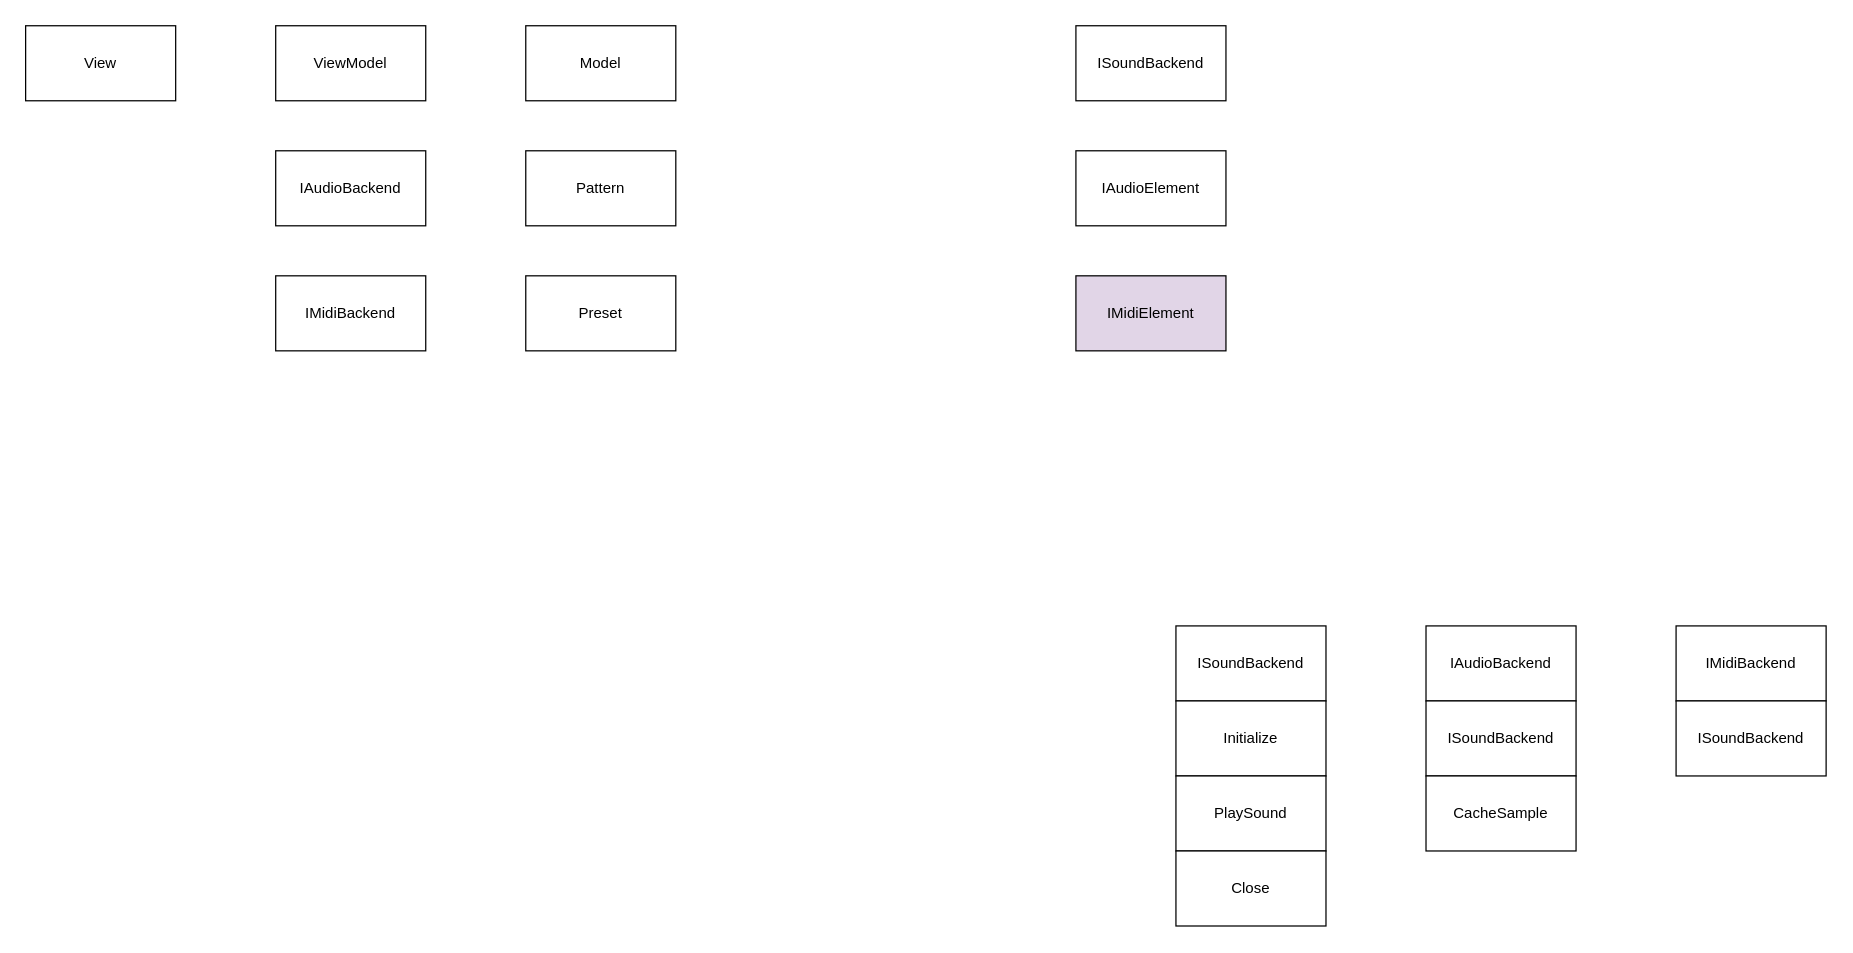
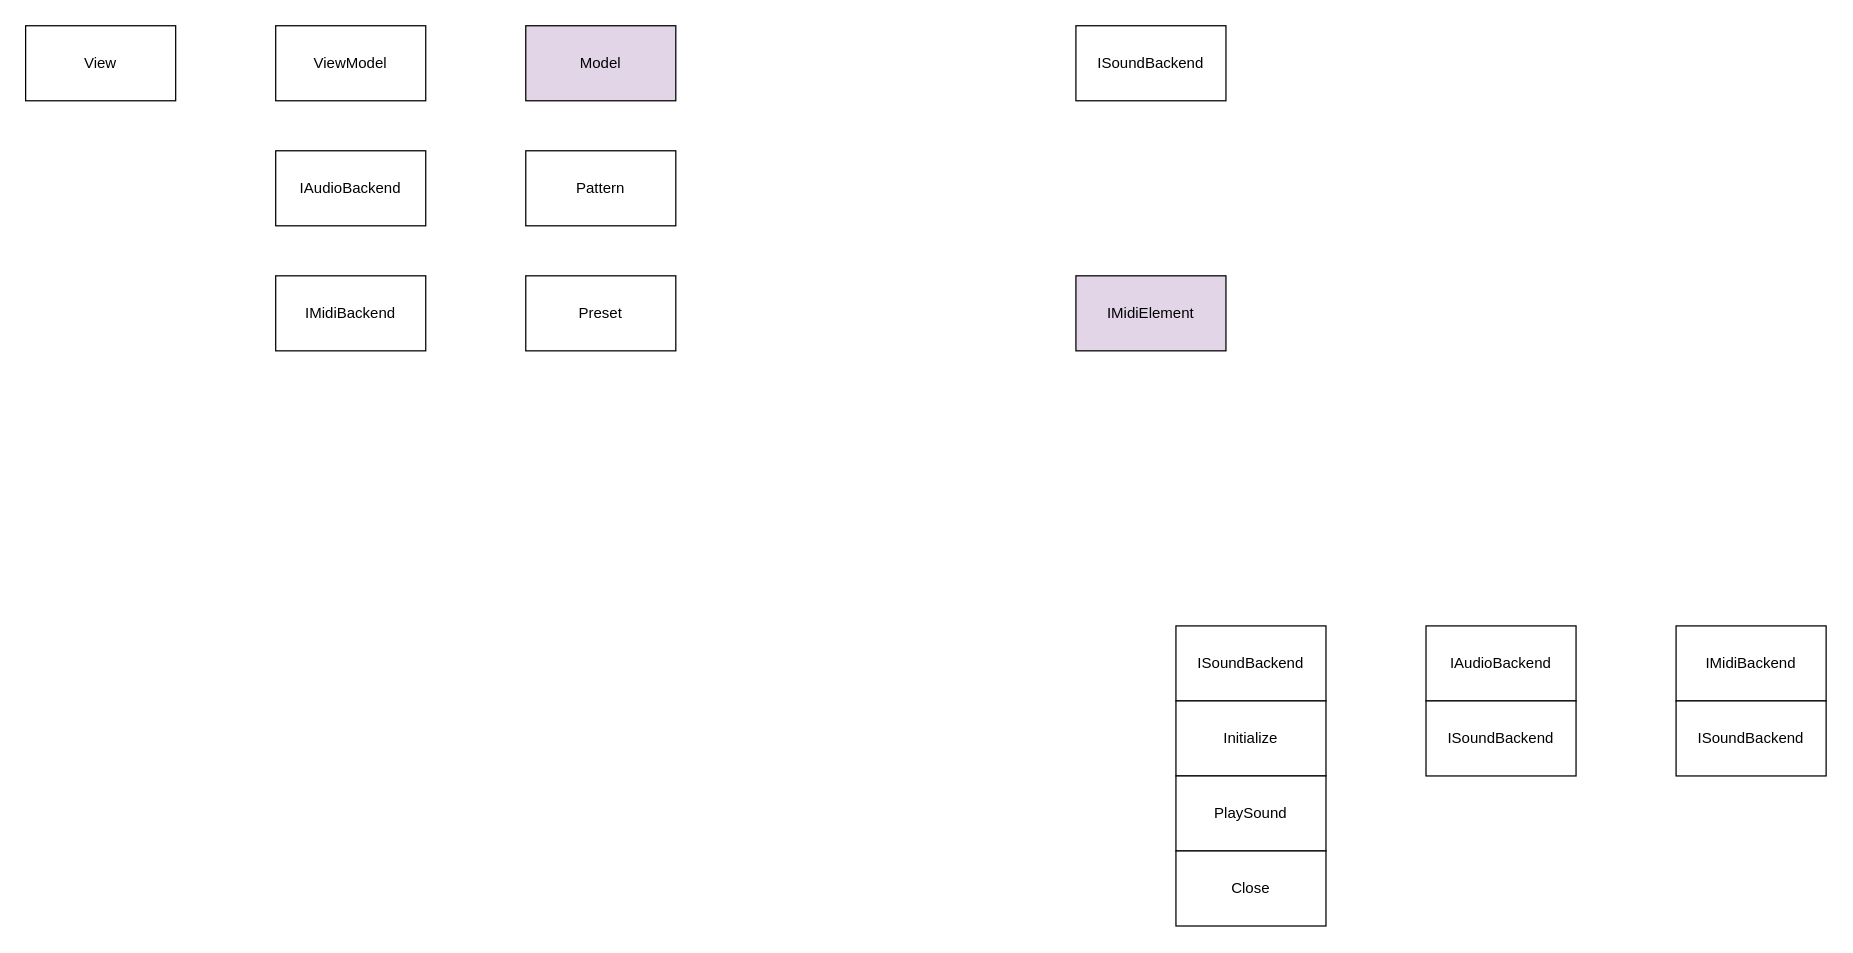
(601, 63) -> (601, 63)
(1151, 188) -> none
(1501, 813) -> none
